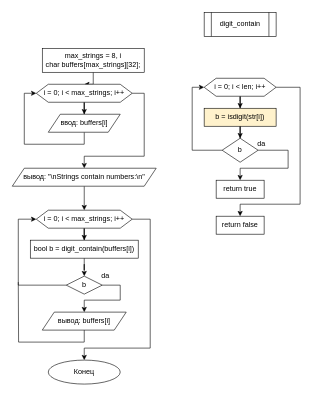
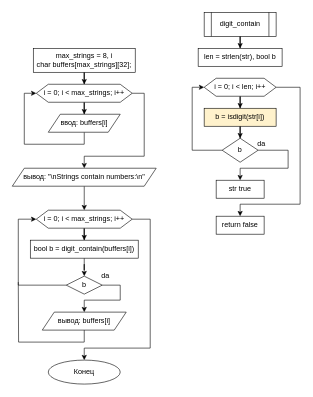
none -> (240, 44)
none -> (240, 57)
(93, 60) -> (84, 60)
(240, 189) -> (240, 189)
